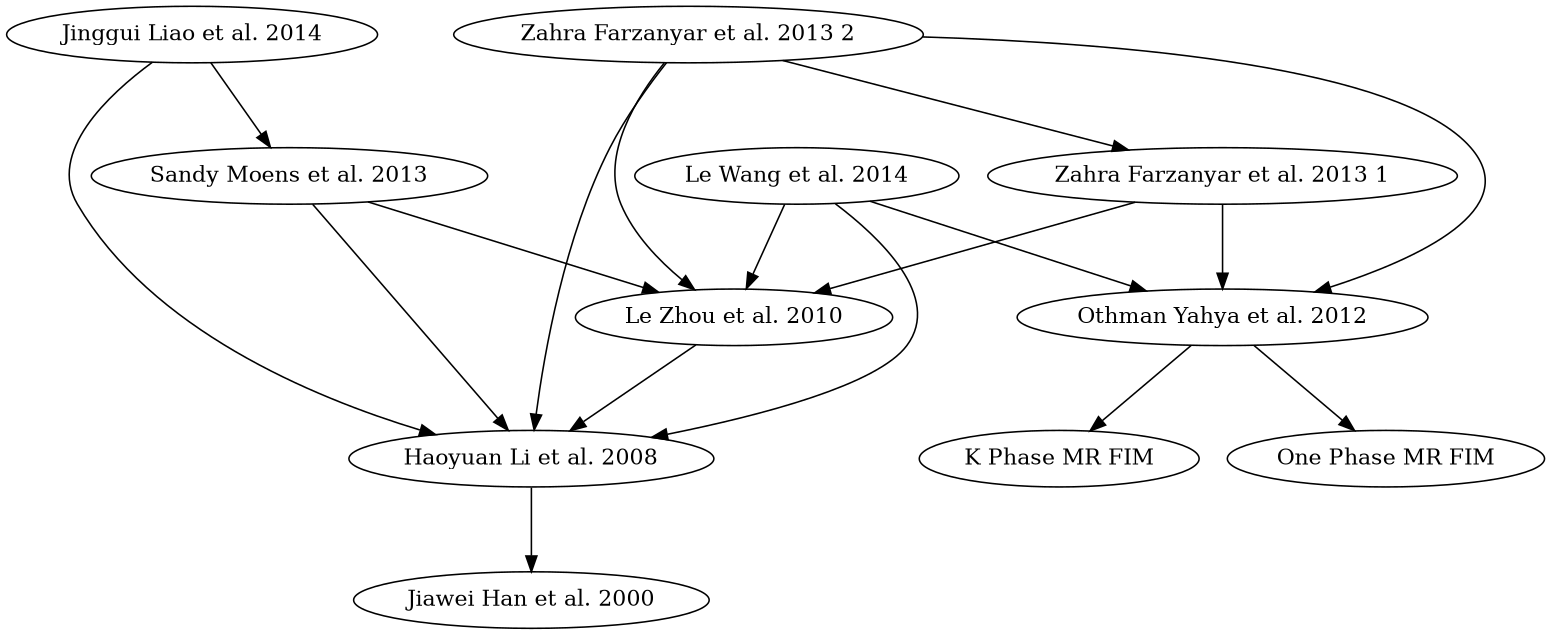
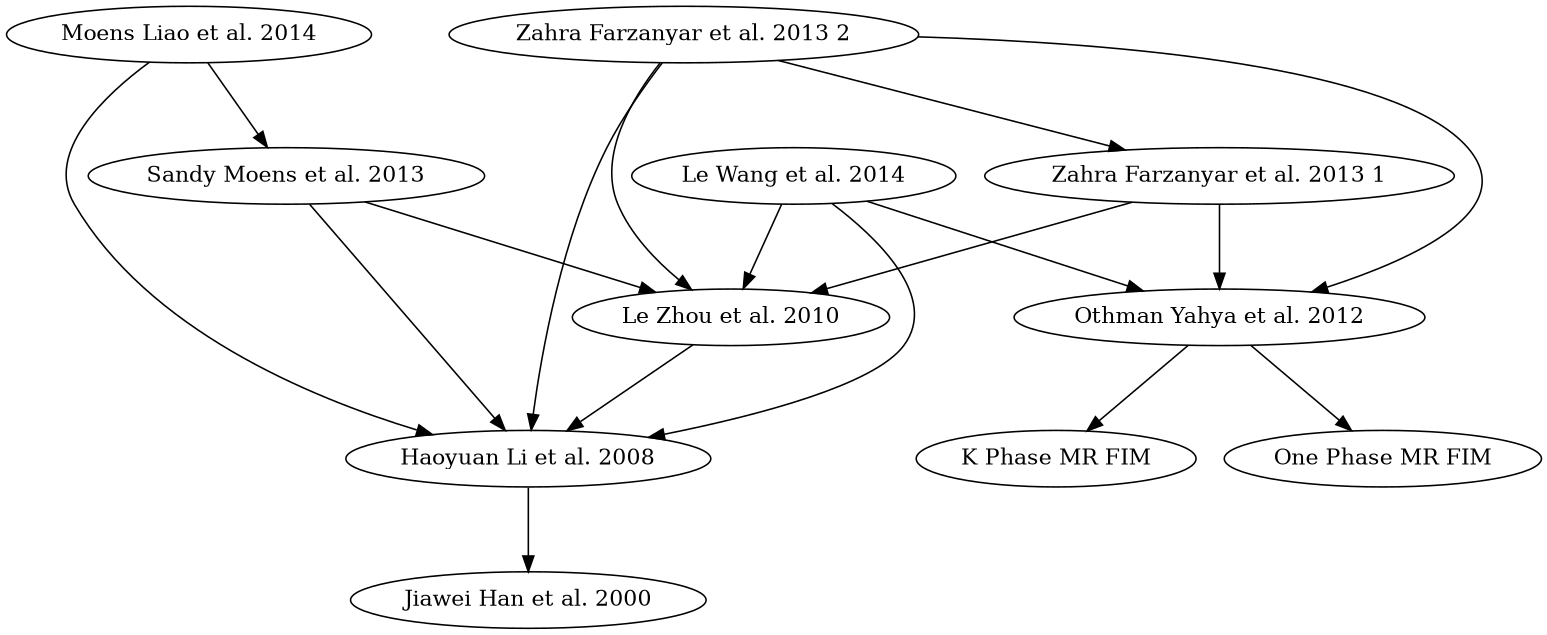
(192, 35) -> (189, 35)
